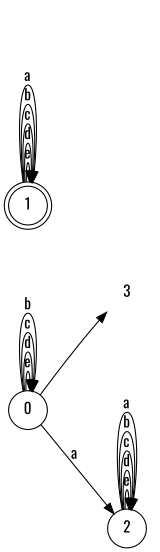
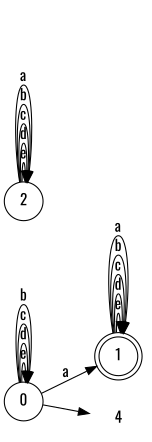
(127, 293) -> (118, 419)
(74, 465) -> (64, 382)
